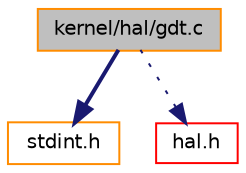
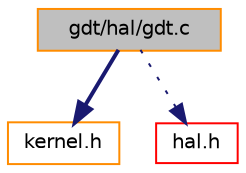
(129, 30) -> (129, 30)
(64, 143) -> (64, 143)
